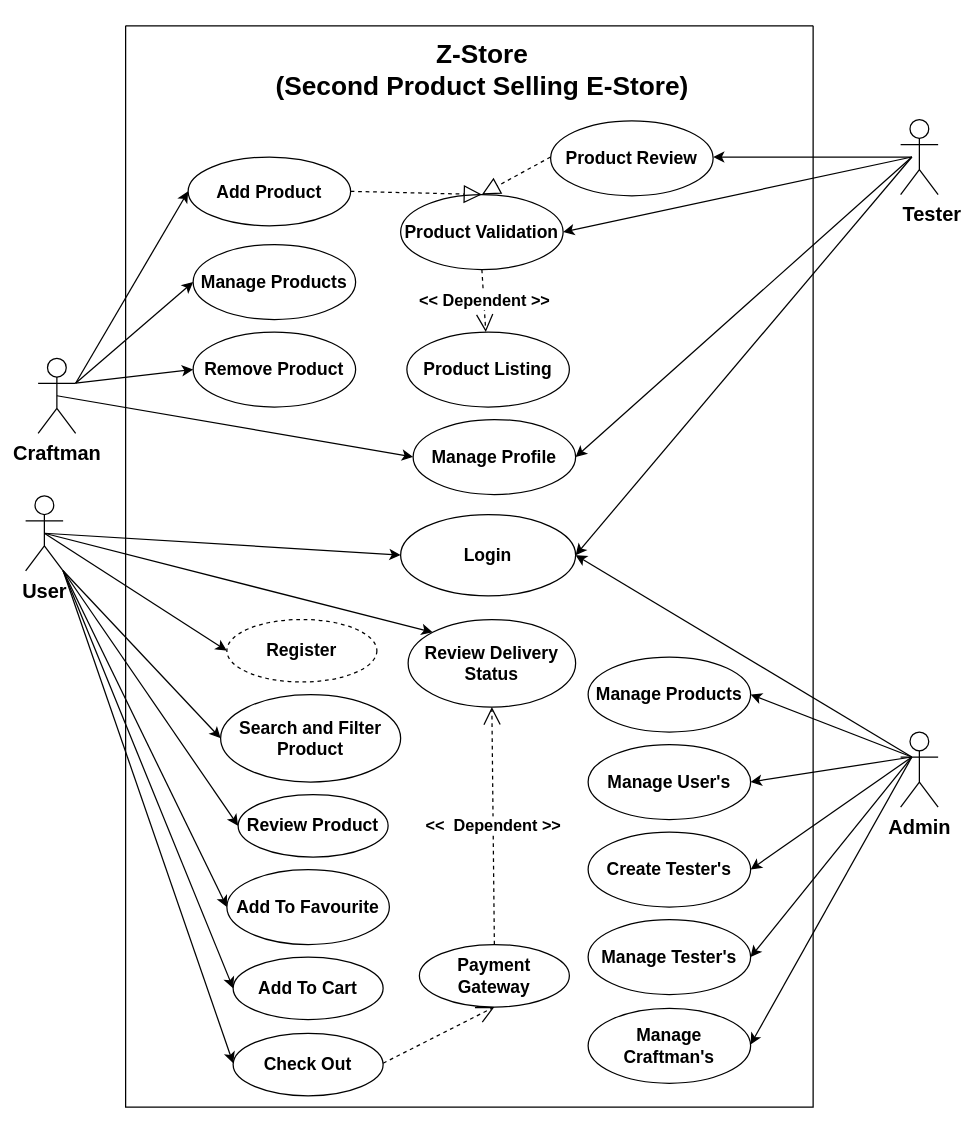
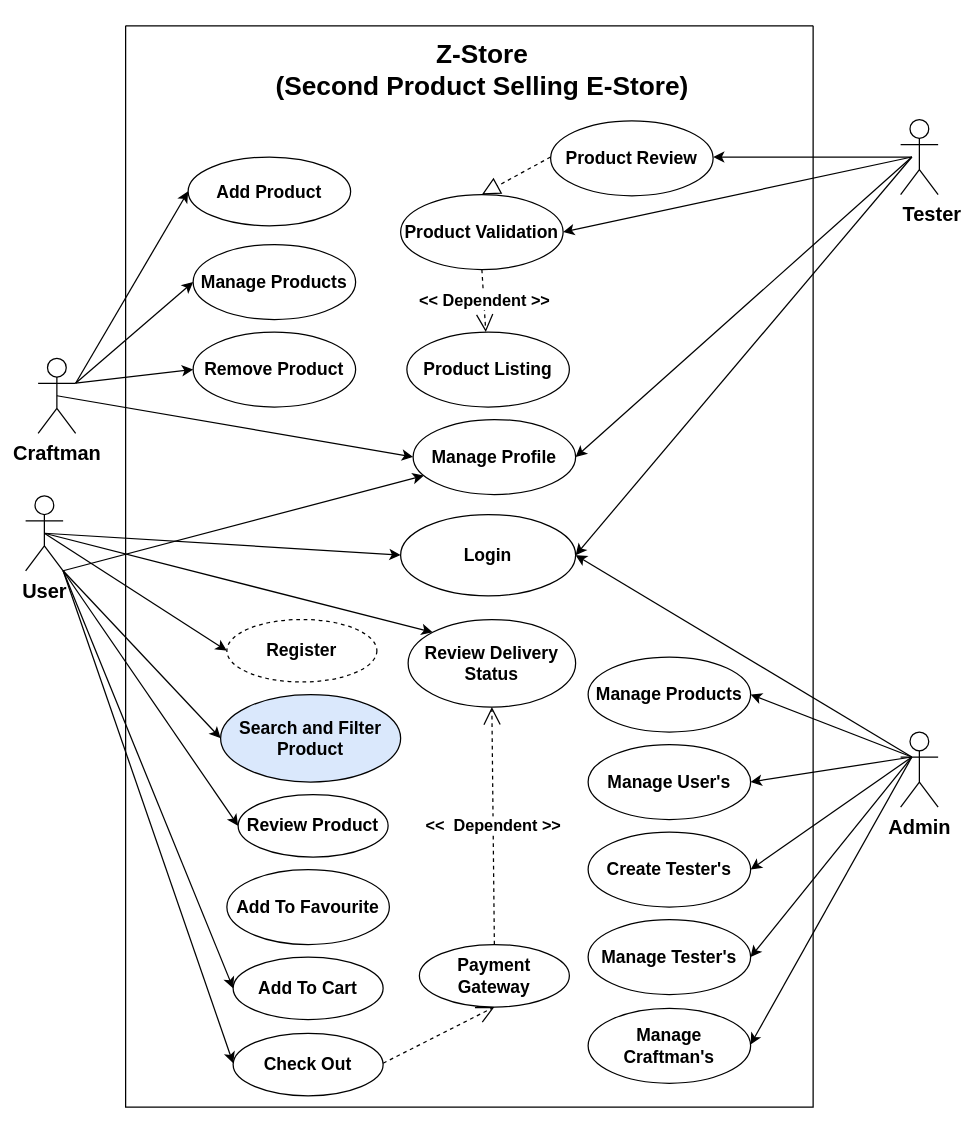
(407, 193) -> none
(311, 738) -> (311, 738)
(176, 802) -> (297, 509)
